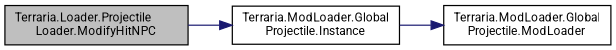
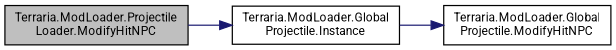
(96, 25) -> (96, 25)
(527, 25) -> (527, 25)
